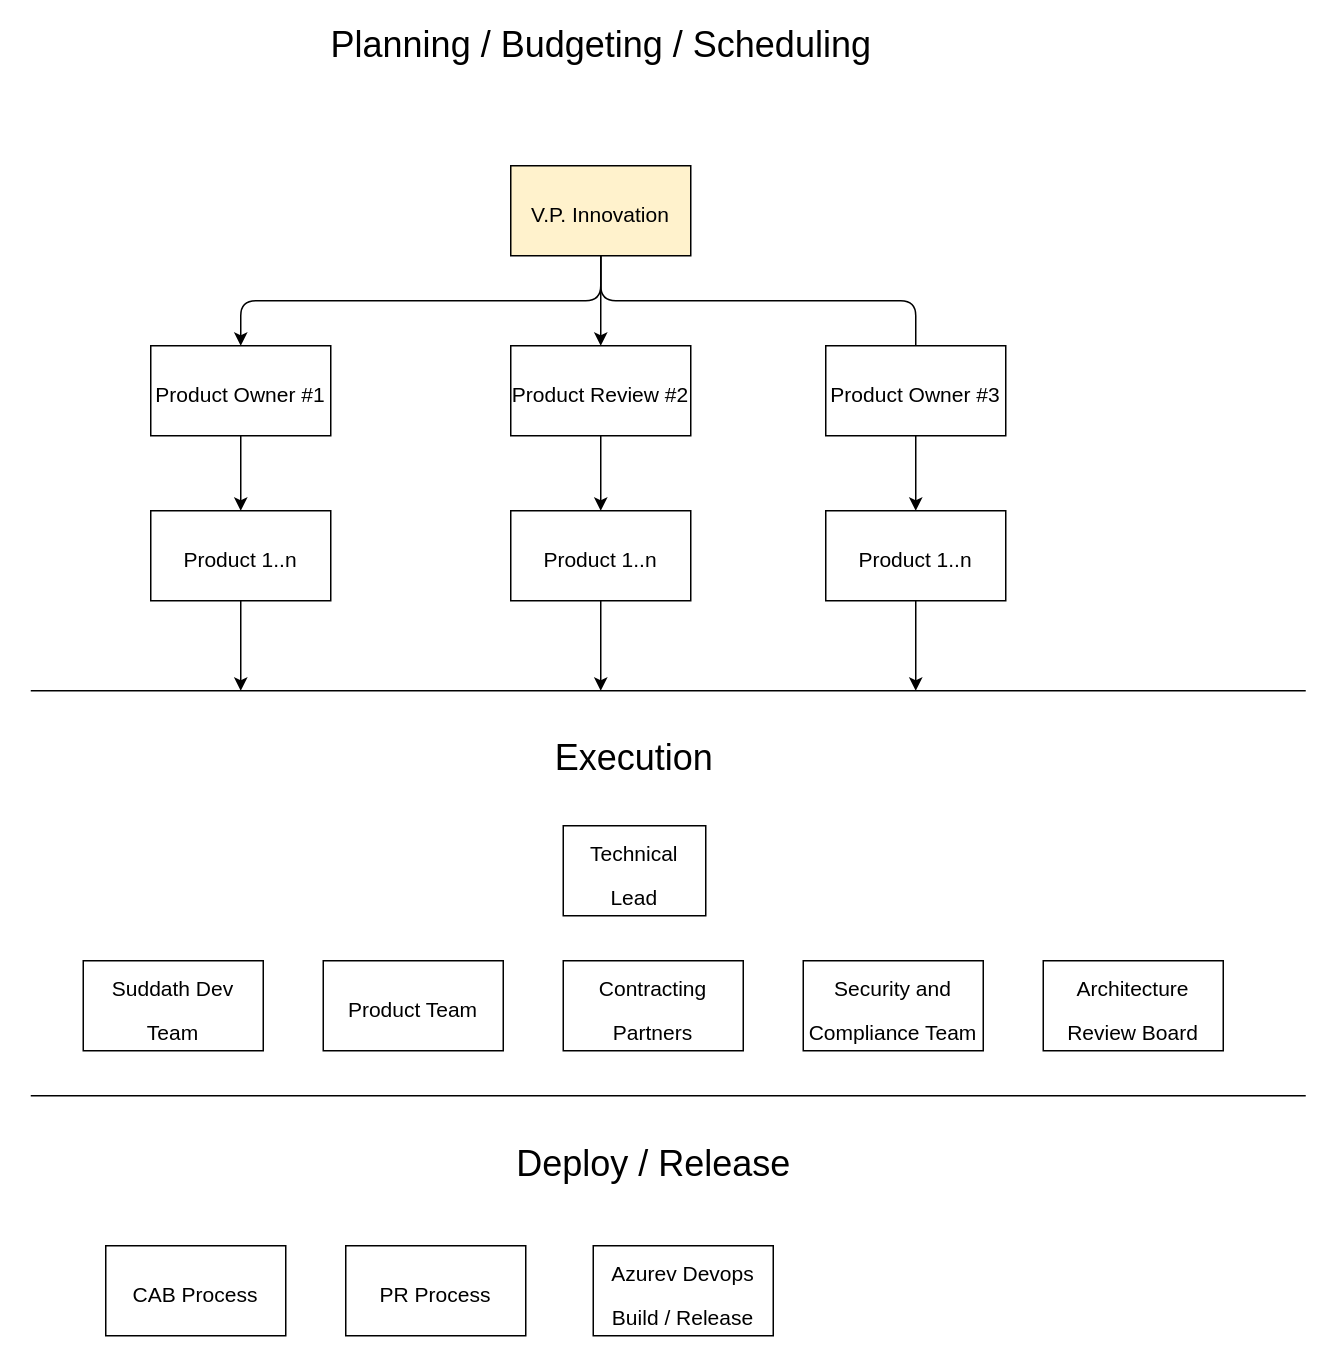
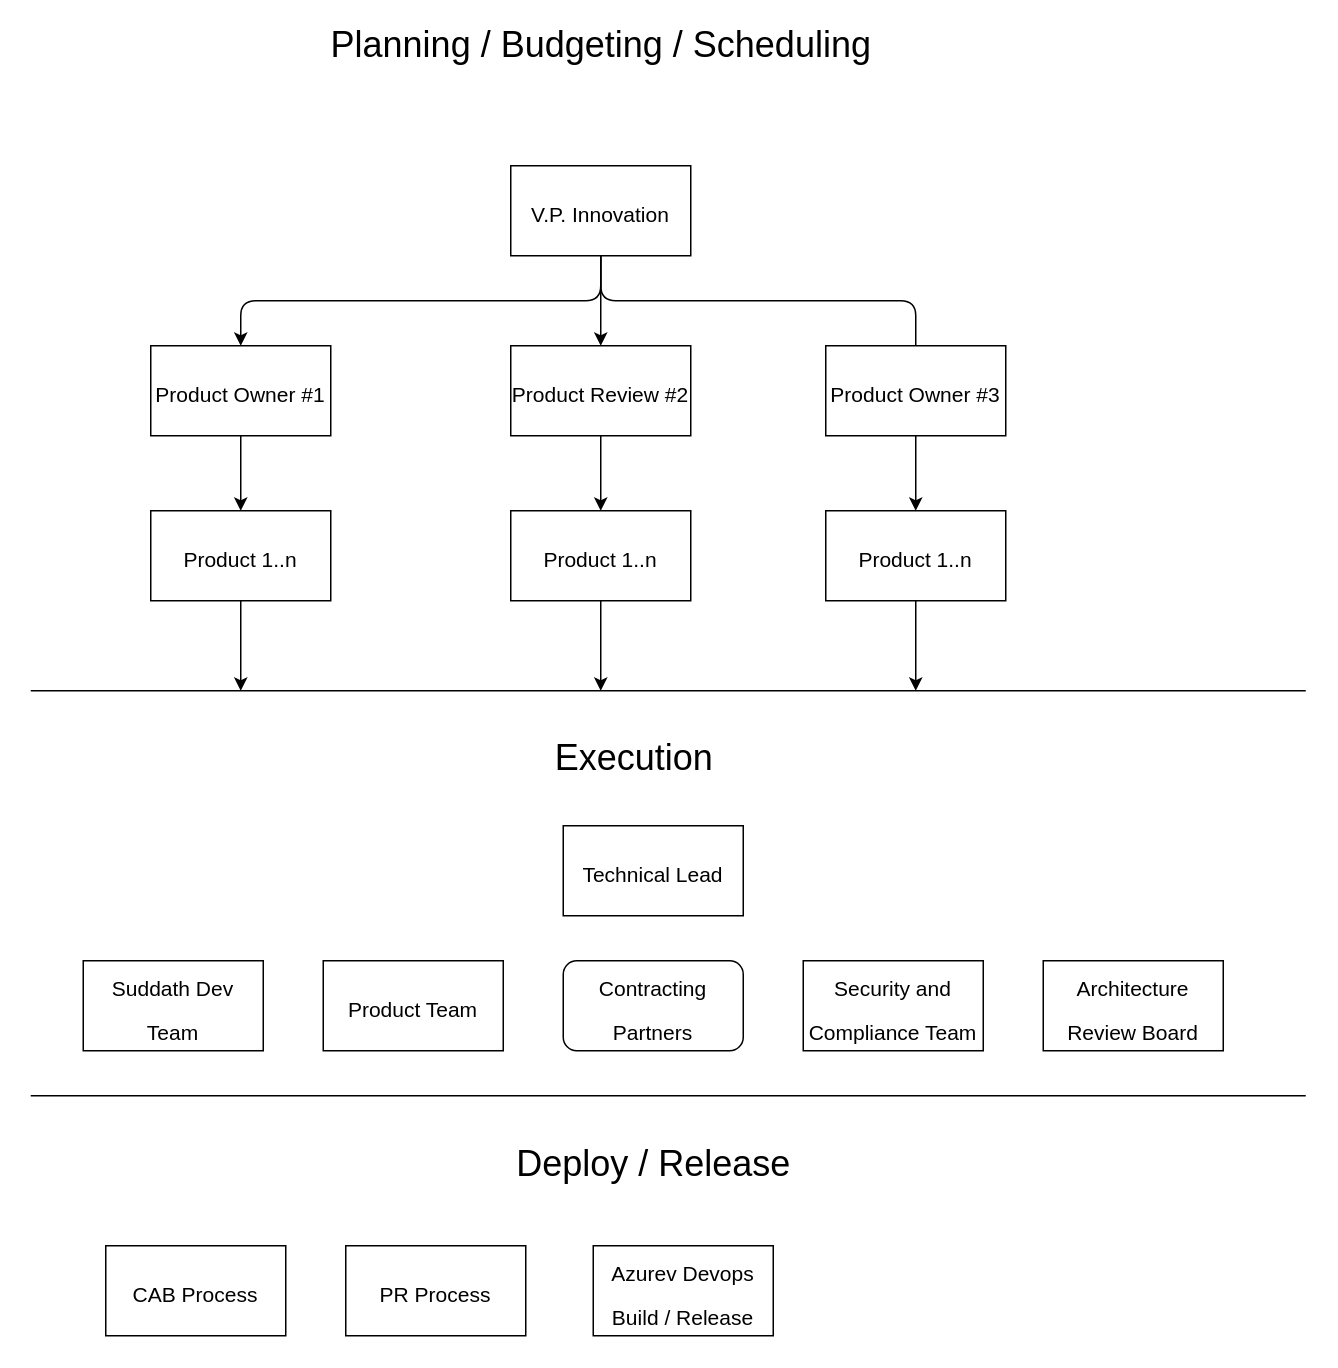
(601, 211) -> (601, 211)
(635, 871) -> (653, 871)
(653, 1006) -> (653, 1006)
